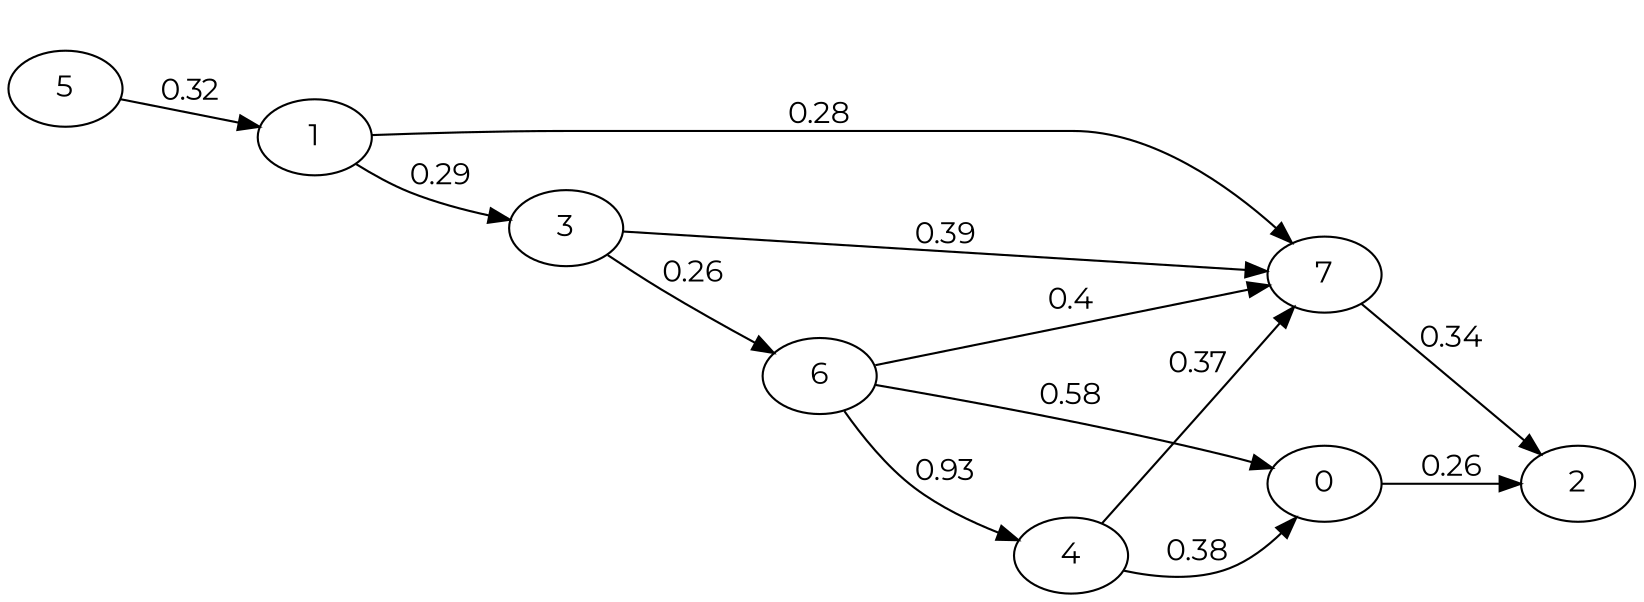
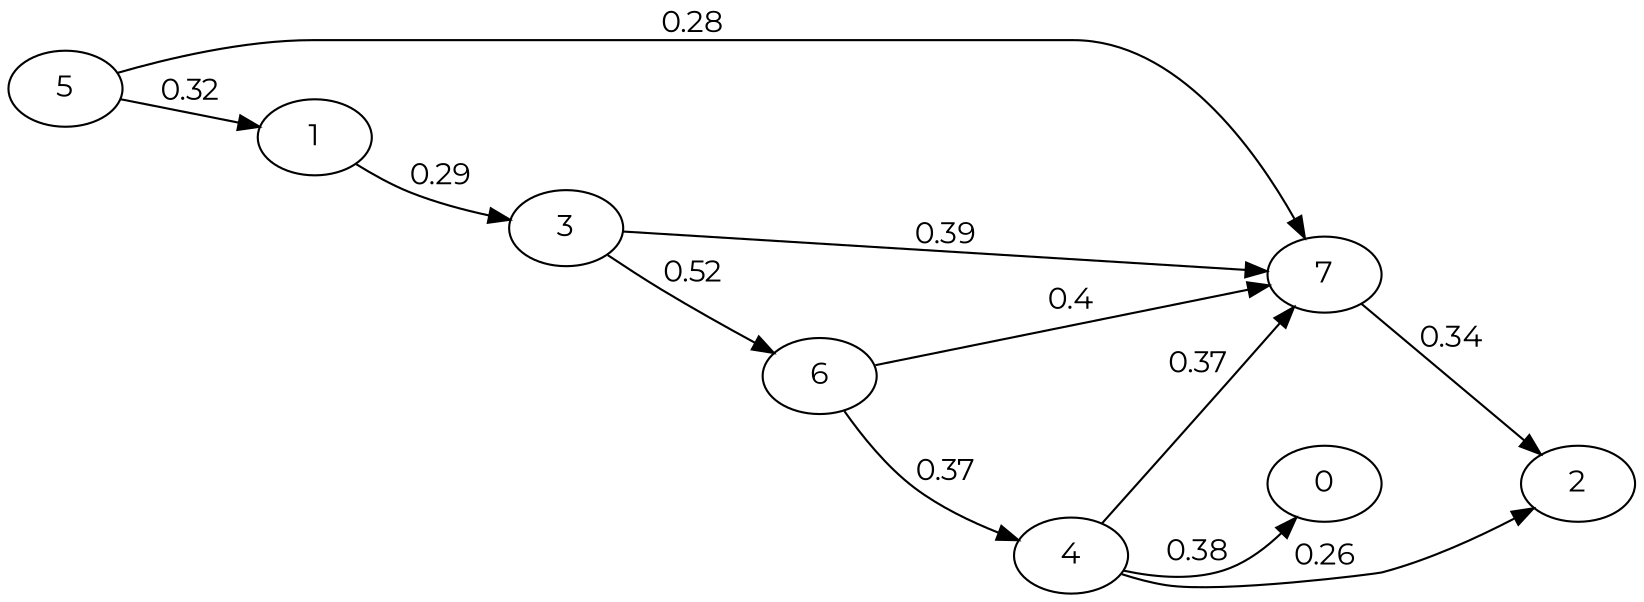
(837, 131) -> (742, 40)
(693, 274) -> (693, 274)
(1064, 420) -> none
(945, 472) -> (945, 472)
(1441, 484) -> (1323, 580)
